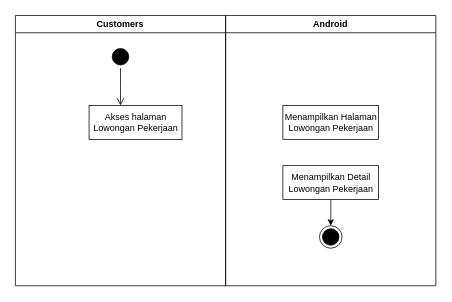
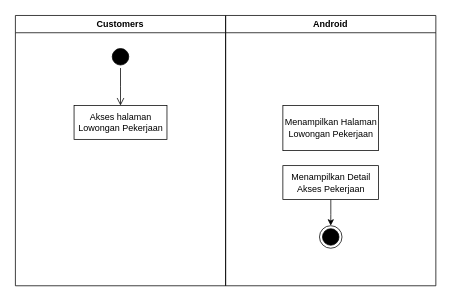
(135, 122) -> (120, 122)
(330, 122) -> (330, 128)
(331, 183) -> (331, 183)
